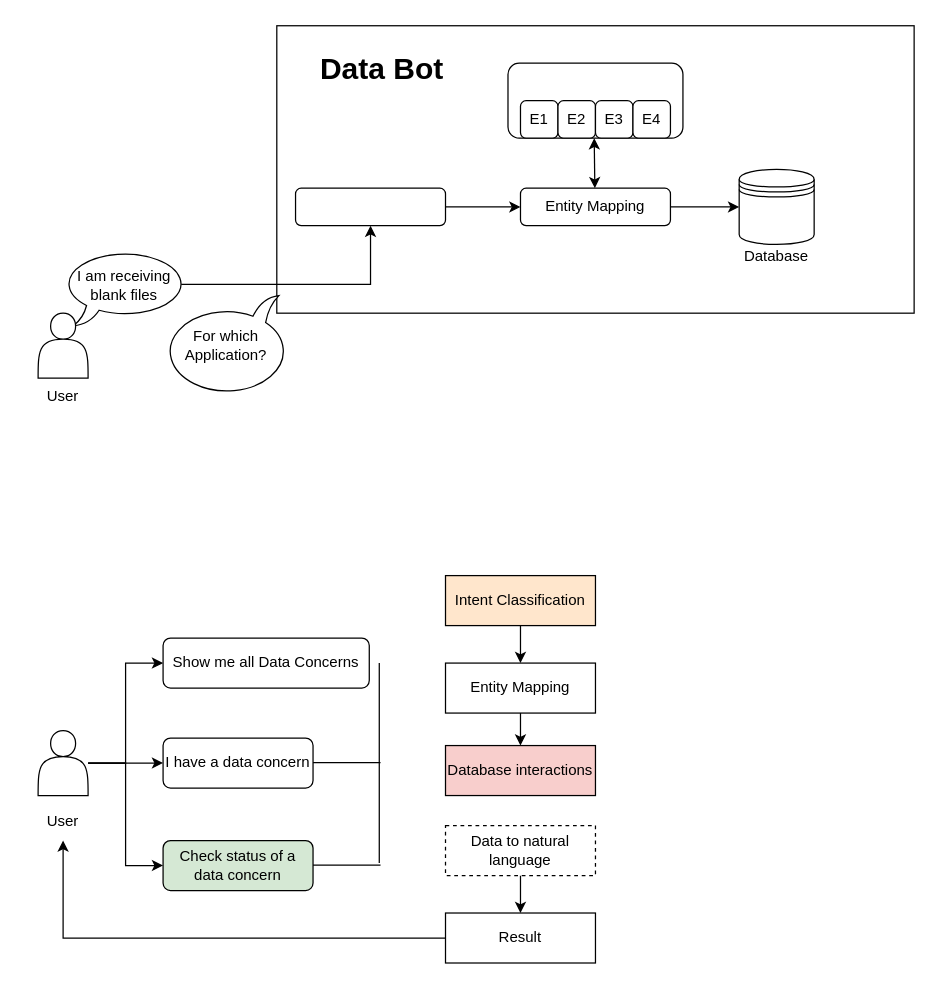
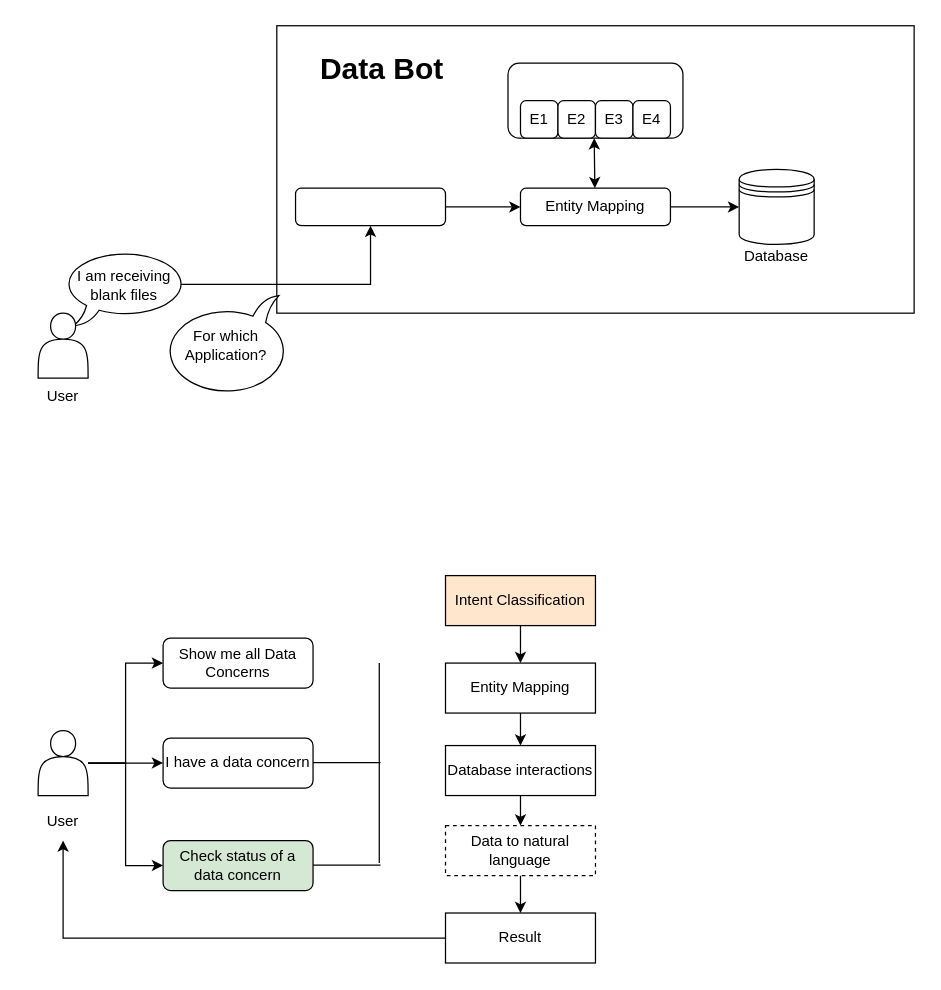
(266, 663) -> (238, 663)
(521, 771) -> (521, 771)
none -> (521, 815)
